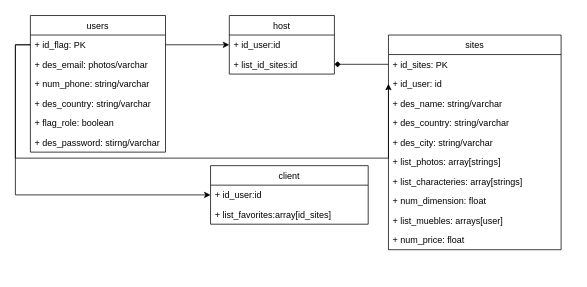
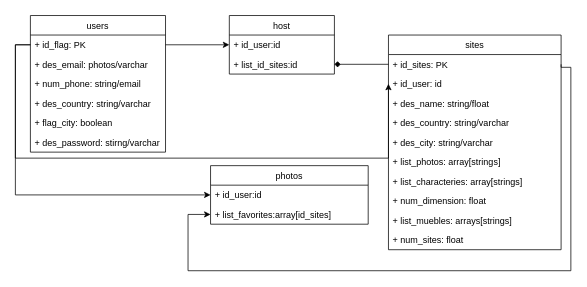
(98, 84) -> (90, 84)
(453, 104) -> (447, 104)
(78, 123) -> (78, 123)
(289, 176) -> (289, 176)
(456, 221) -> (462, 221)
(432, 240) -> (432, 240)
none -> (379, 270)
